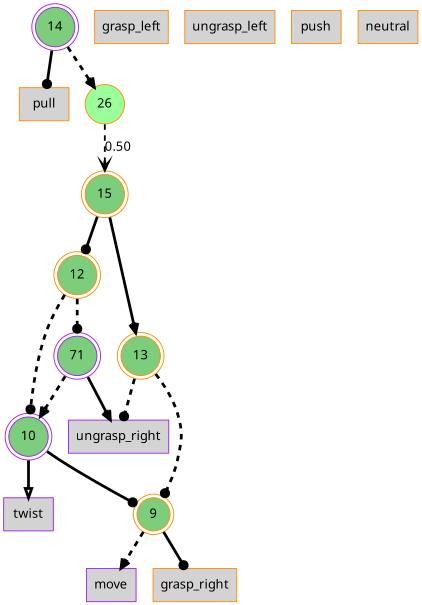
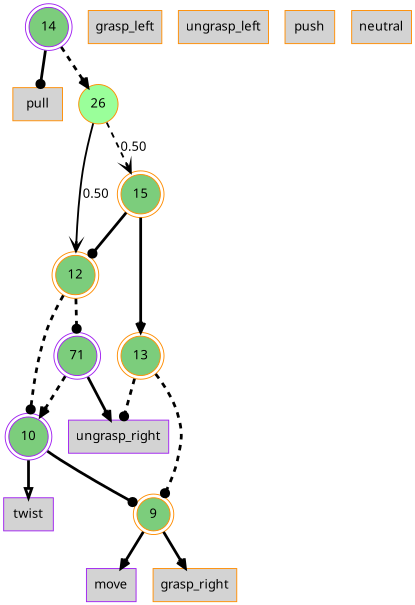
none -> (81, 182)
(135, 546) -> (135, 546)
(173, 547) -> (172, 546)
